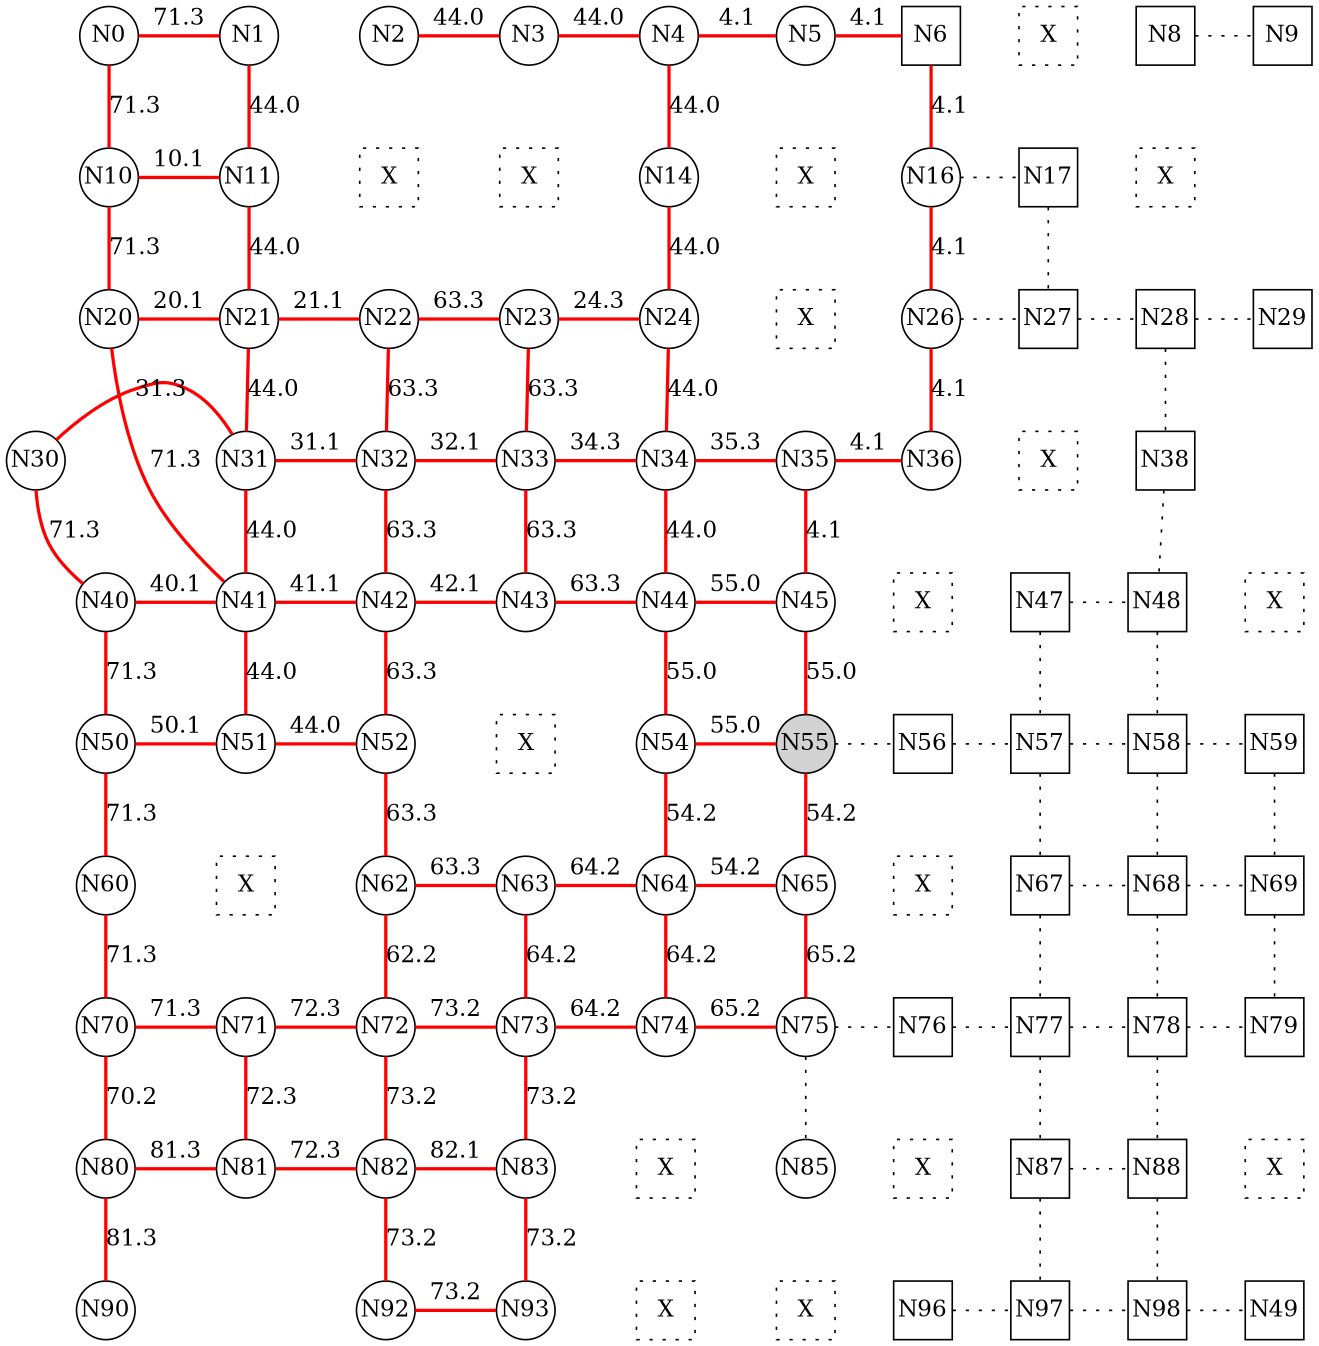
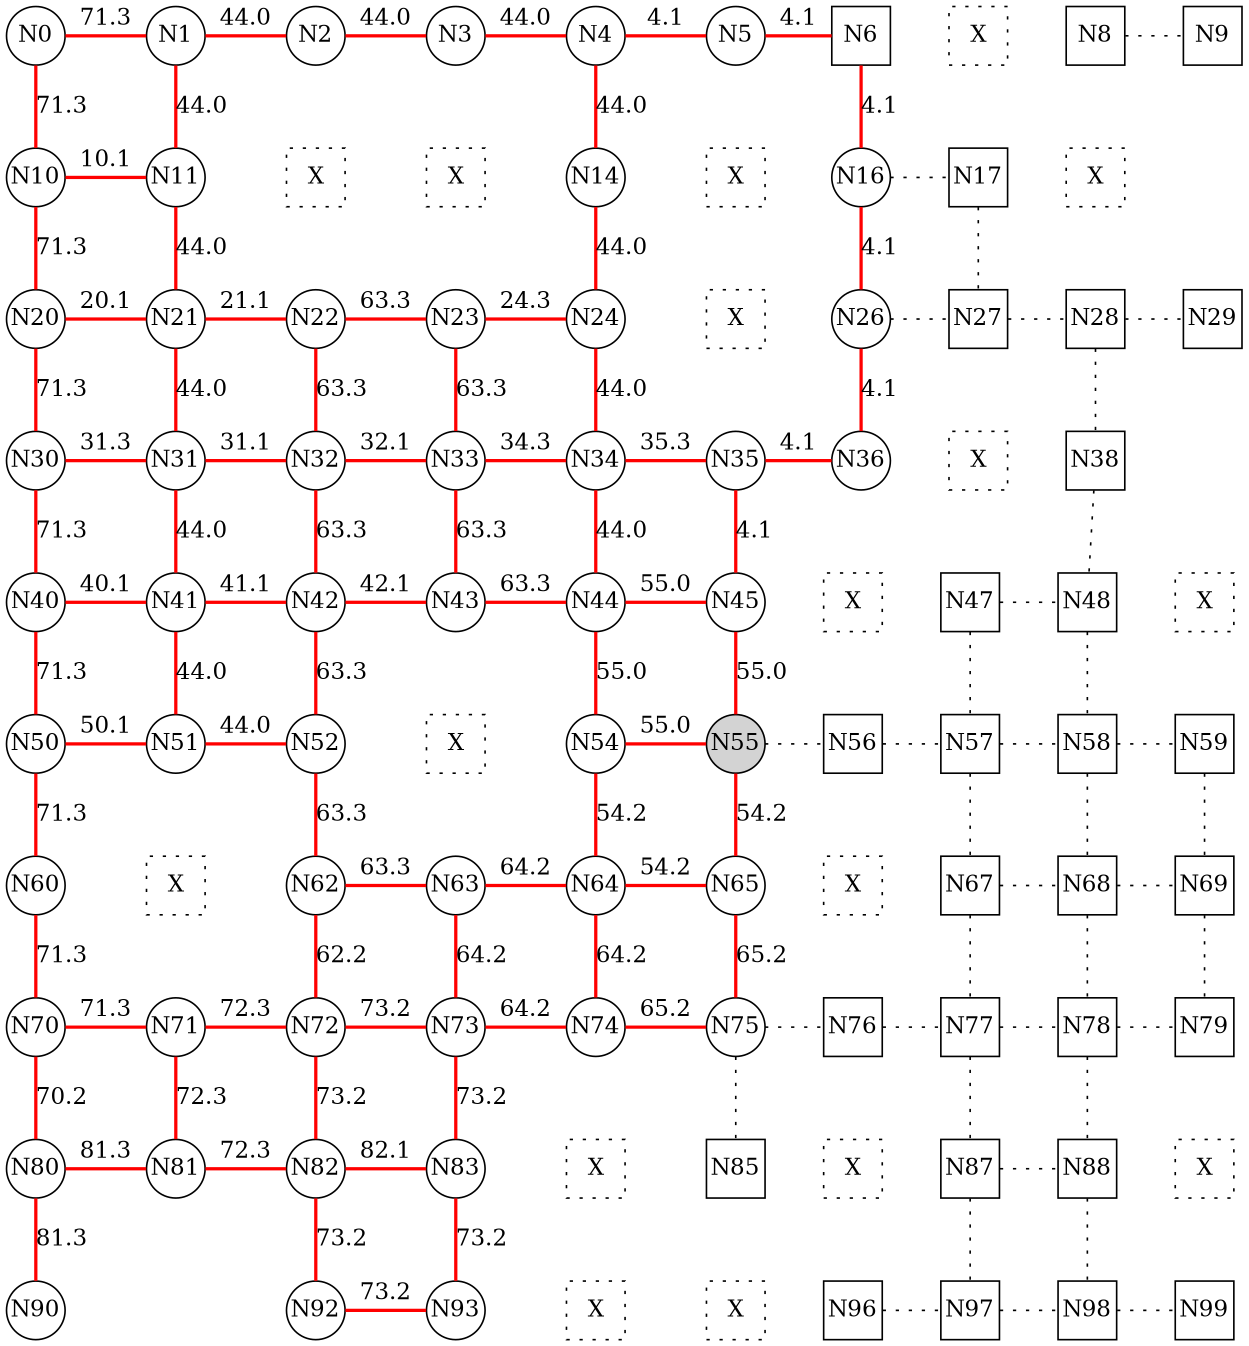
none -> (246, 36)
(144, 477) -> (36, 390)
(806, 1169) -> (736, 1169)
(1275, 1310) -> (1205, 1310)
